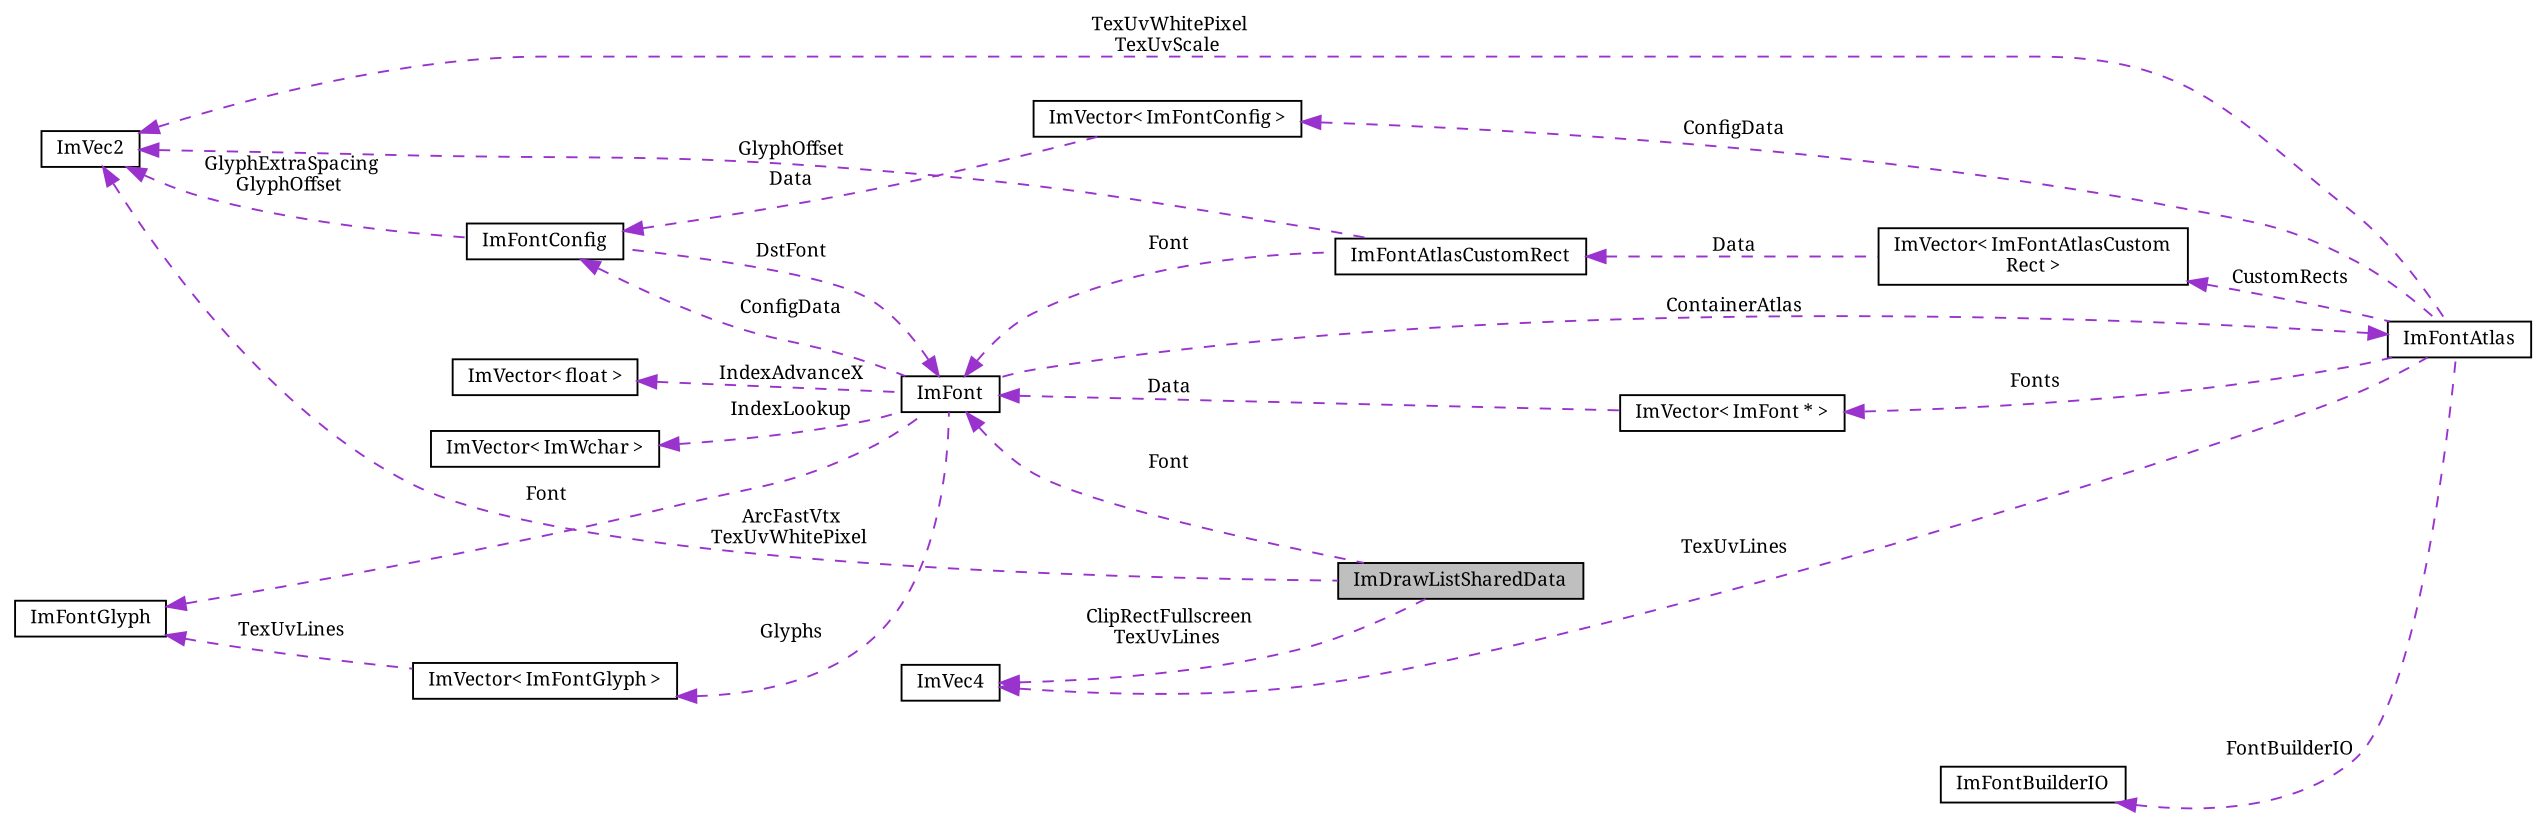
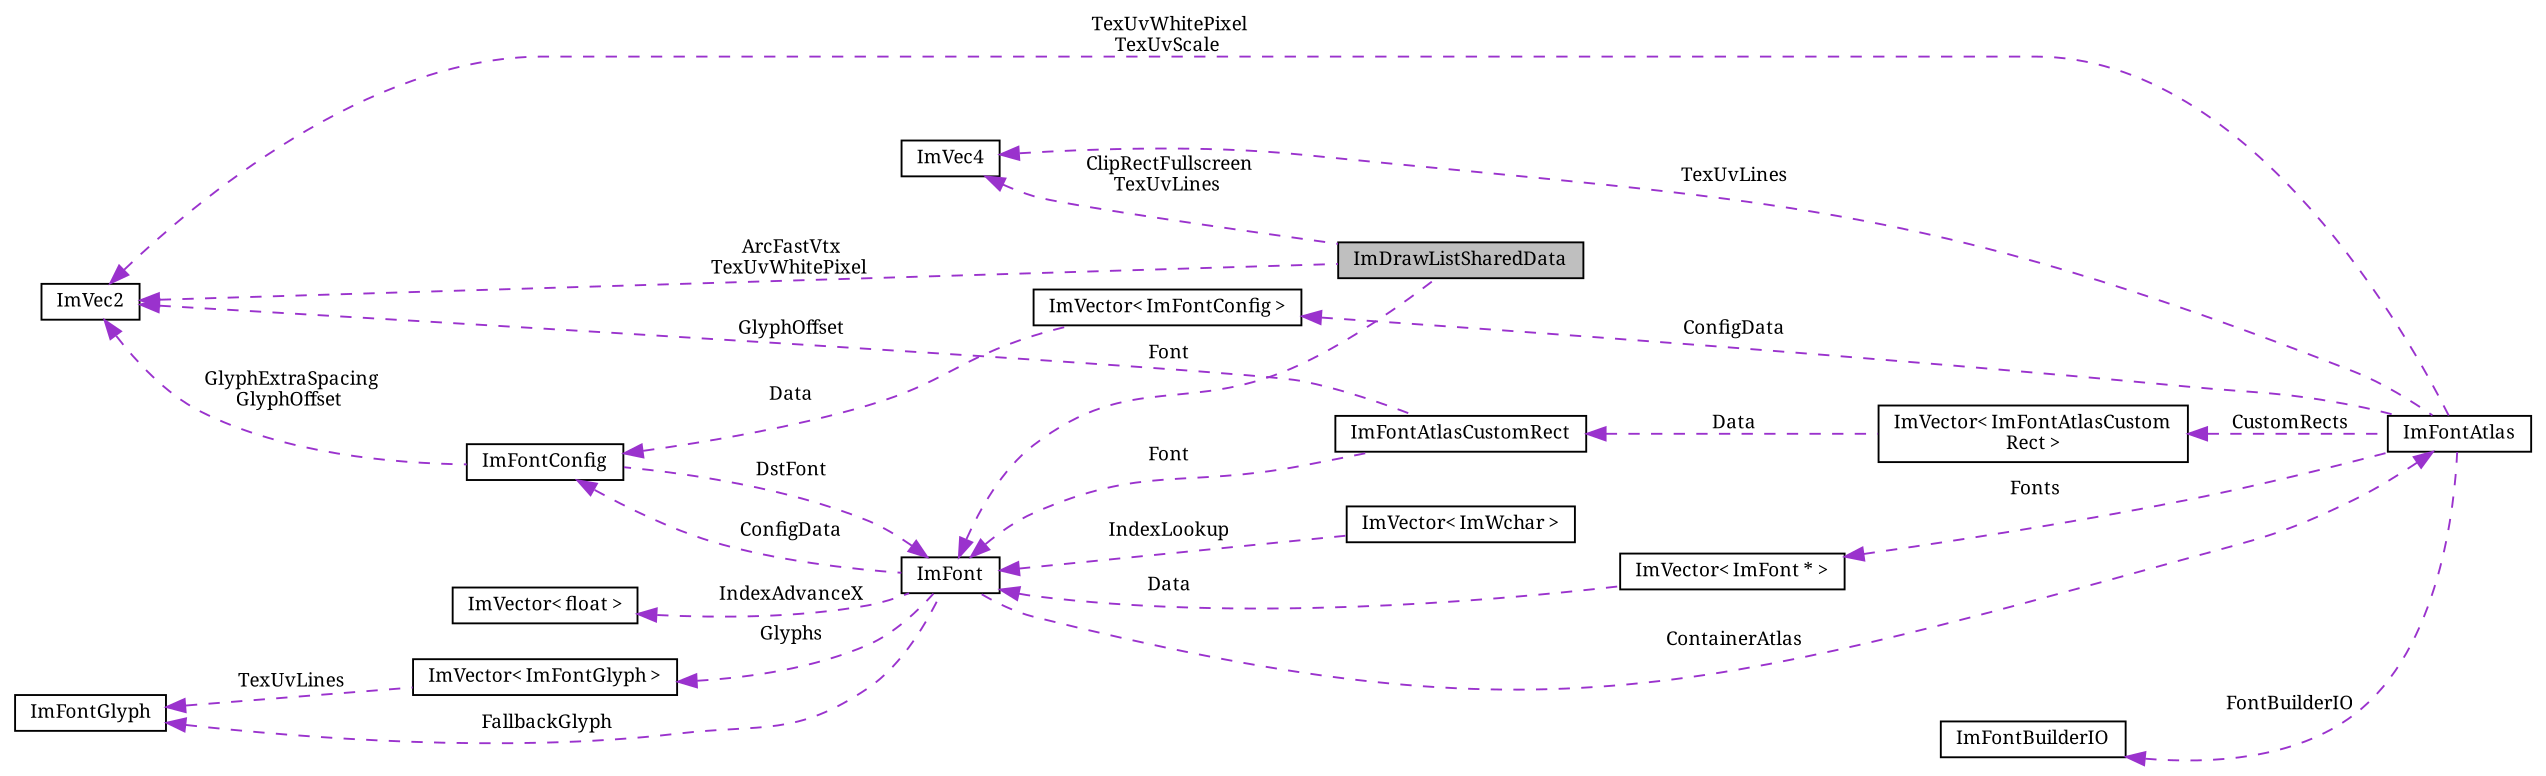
(791, 433) -> (1183, 552)
(545, 495) -> (545, 723)
